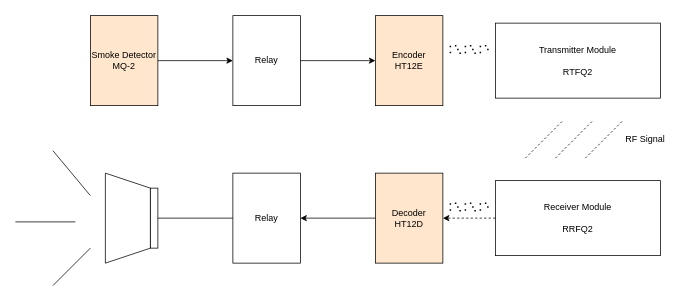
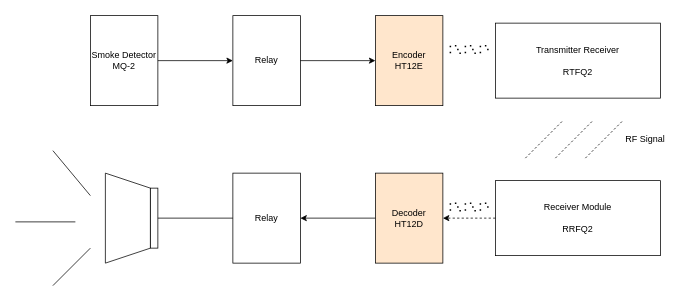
(124, 60) -> (124, 60)
(578, 60) -> (578, 60)
